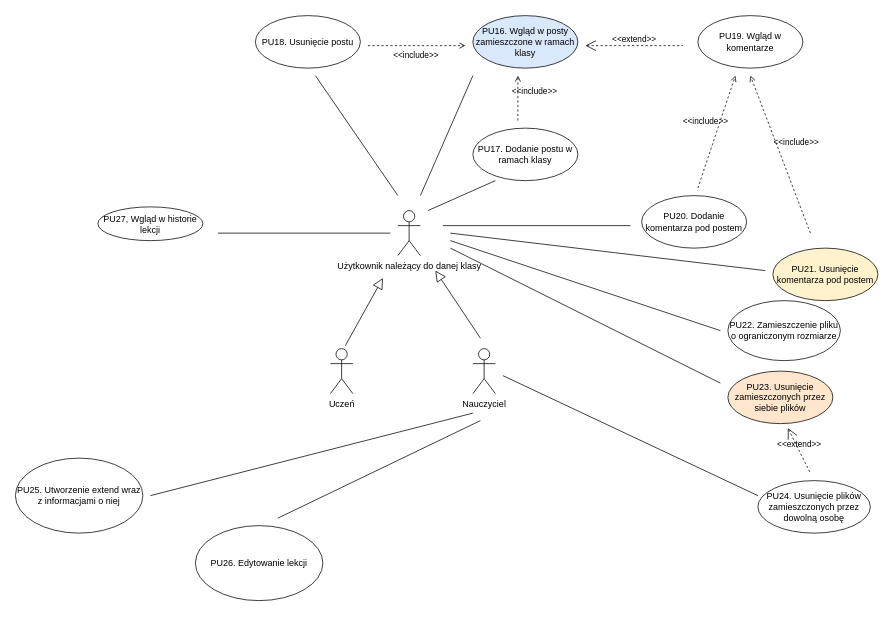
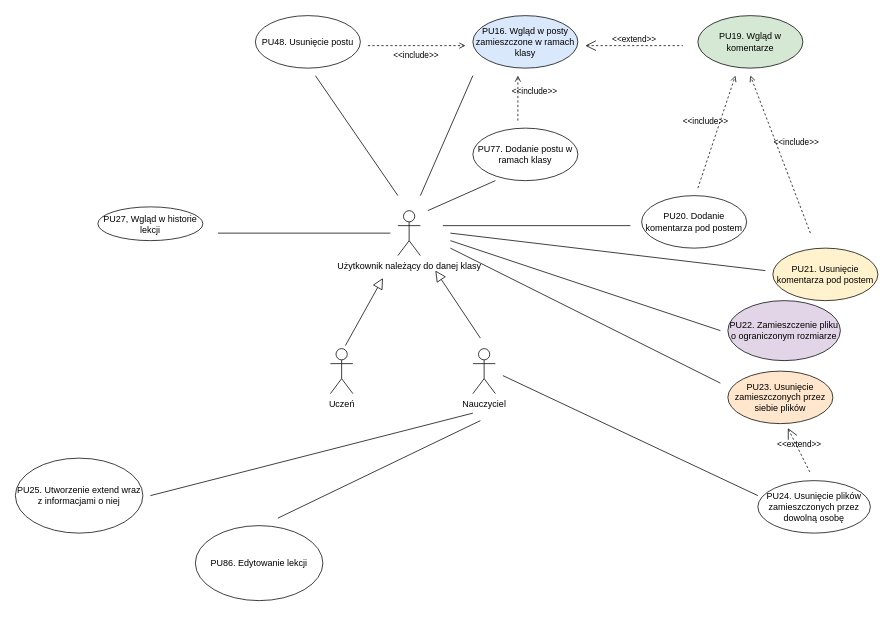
(308, 42) -> (308, 42)
(750, 42) -> (750, 42)
(525, 154) -> (525, 154)
(784, 330) -> (784, 330)
(259, 563) -> (259, 563)
